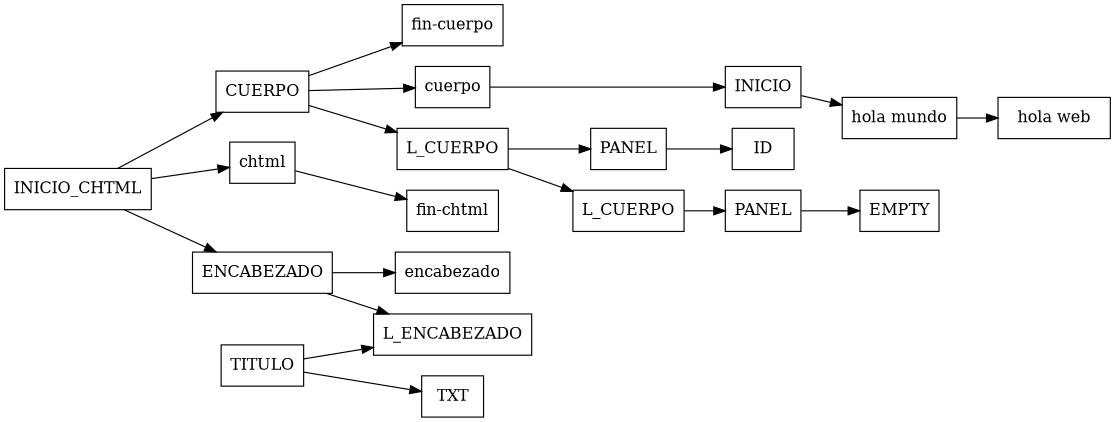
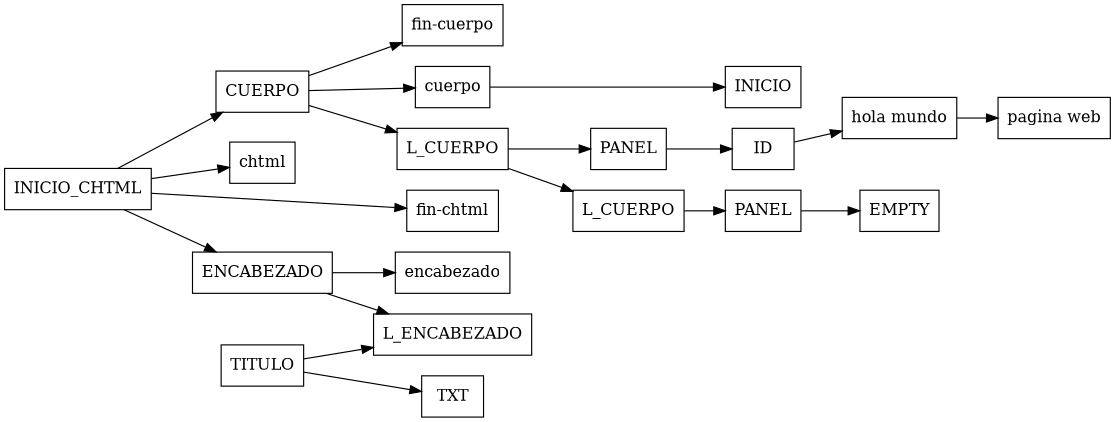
(816, 99) -> (813, 138)
(1054, 118) -> (1054, 118)
(345, 184) -> (273, 200)
